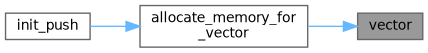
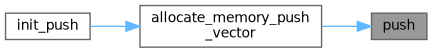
(224, 26) -> (231, 26)
(390, 26) -> (399, 26)
